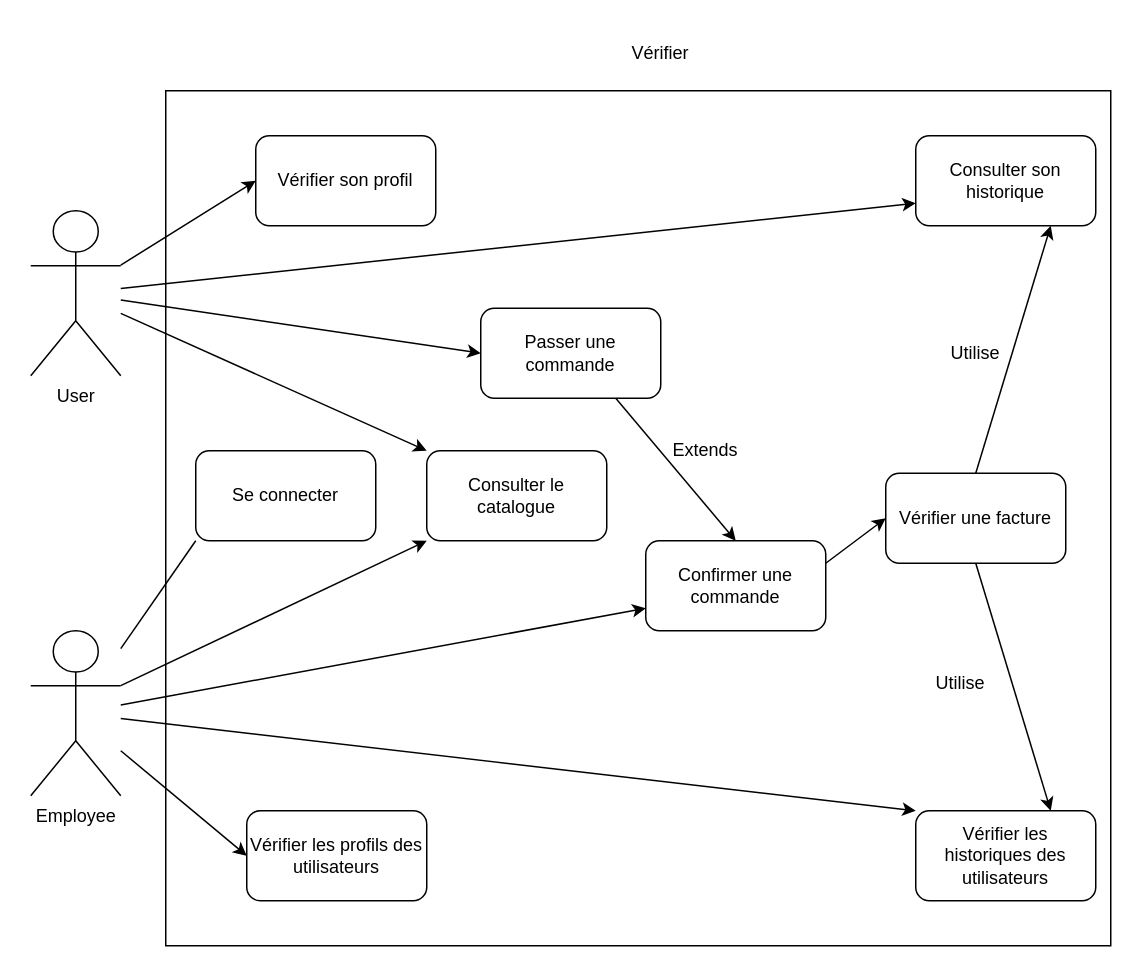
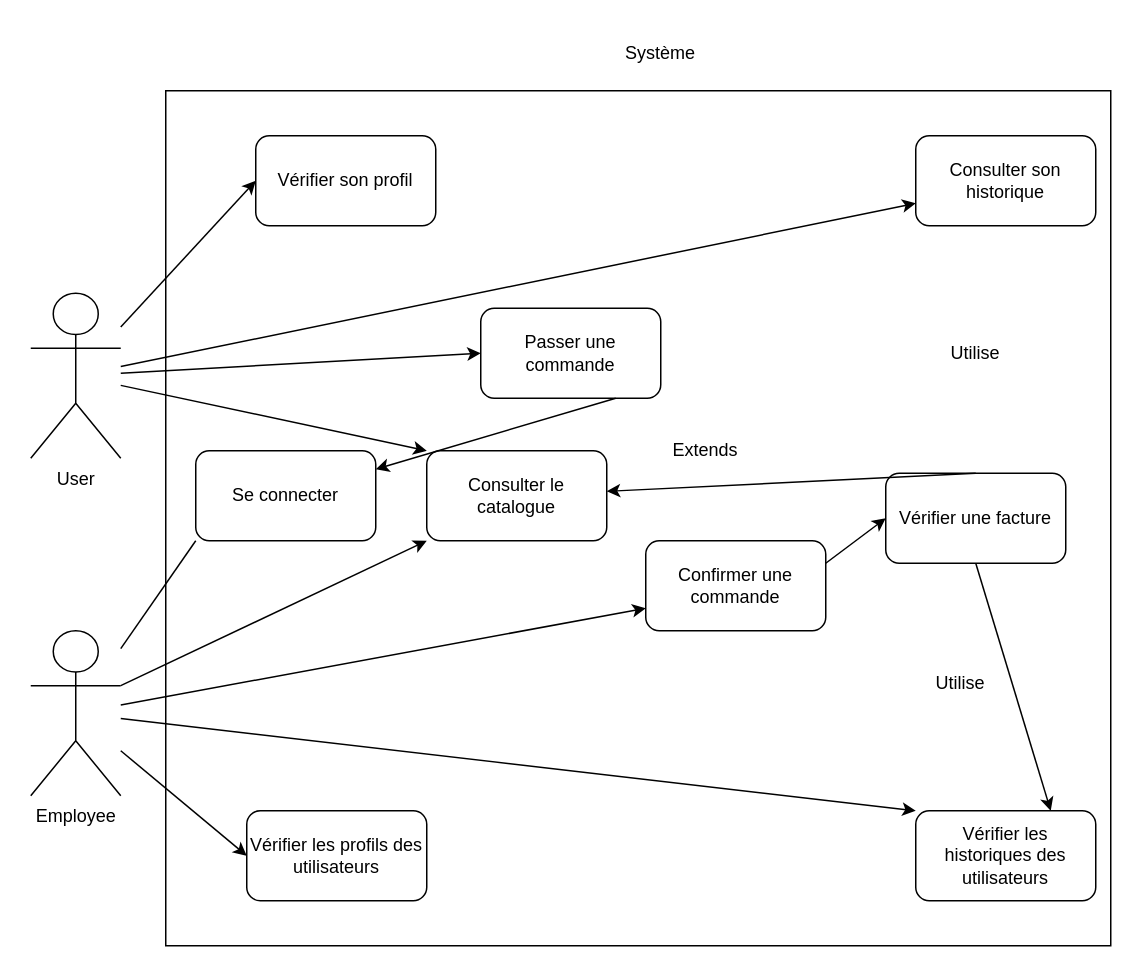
(661, 53) -> (661, 53)
(76, 293) -> (76, 376)
(1012, 355) -> (797, 482)
(673, 466) -> (500, 432)
